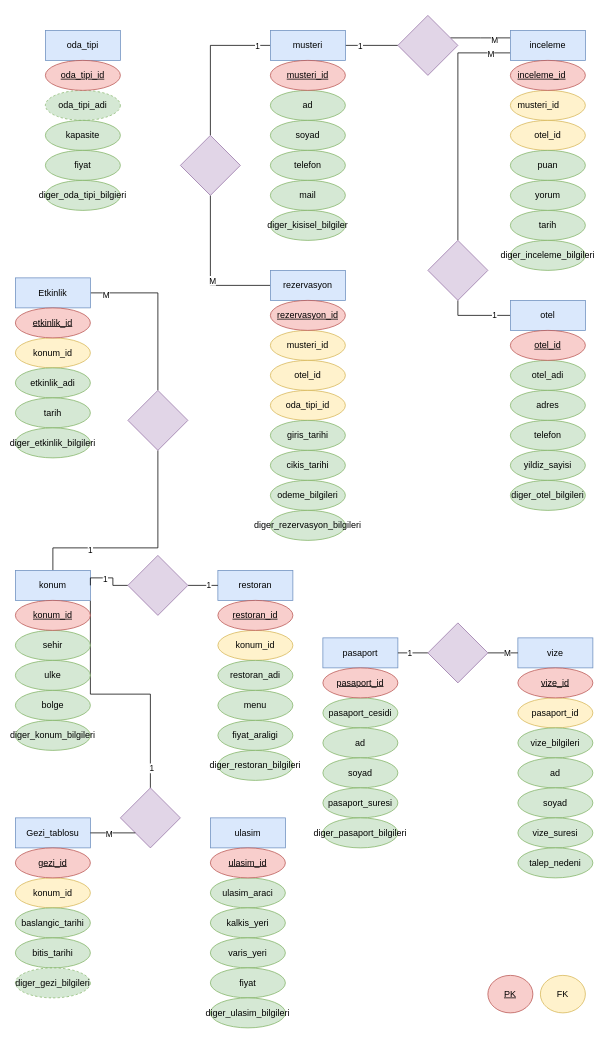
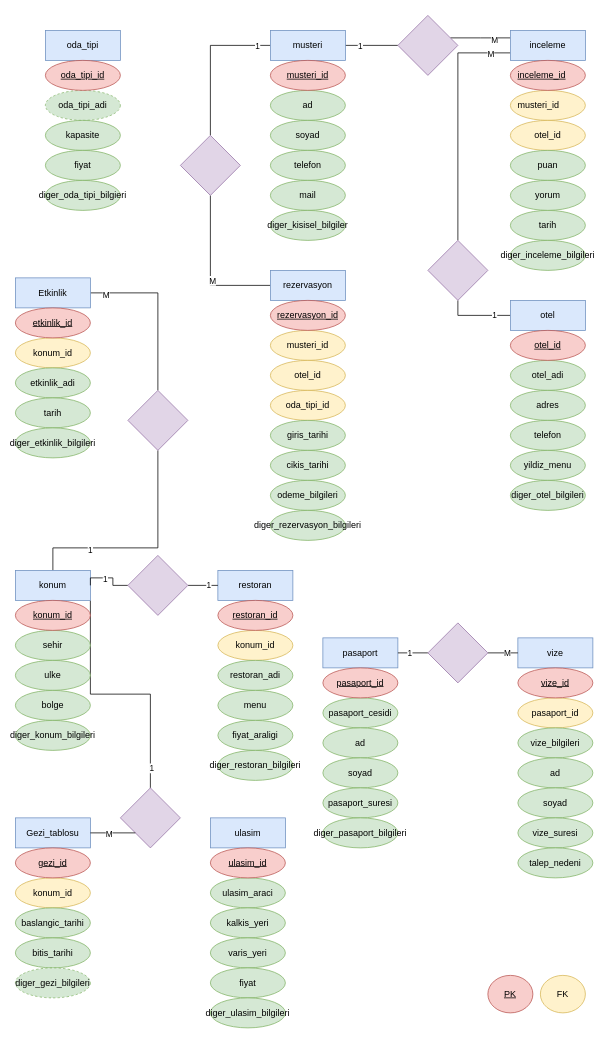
(548, 465) -> (548, 465)
